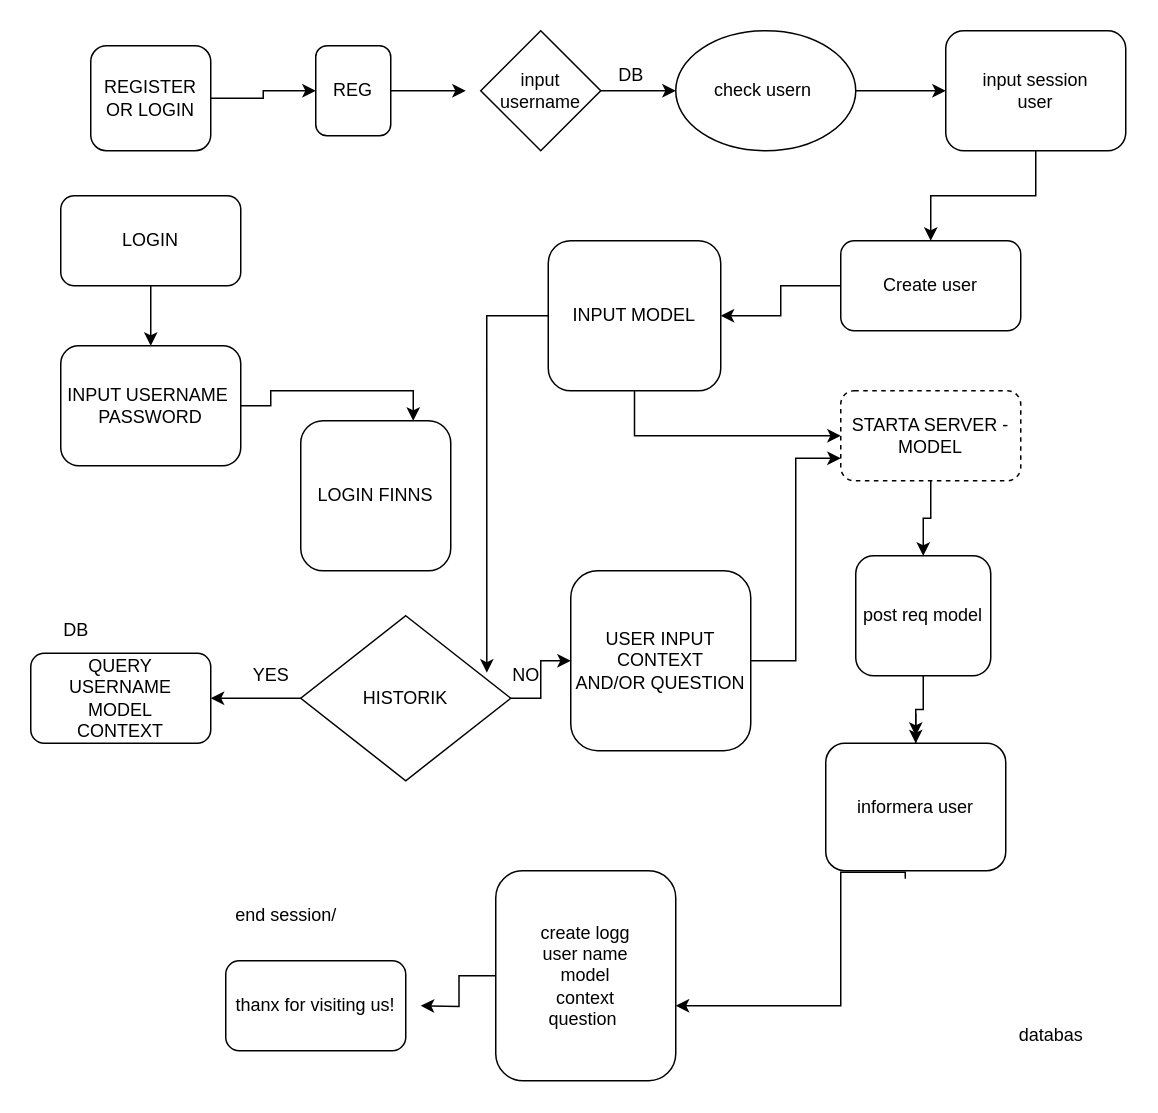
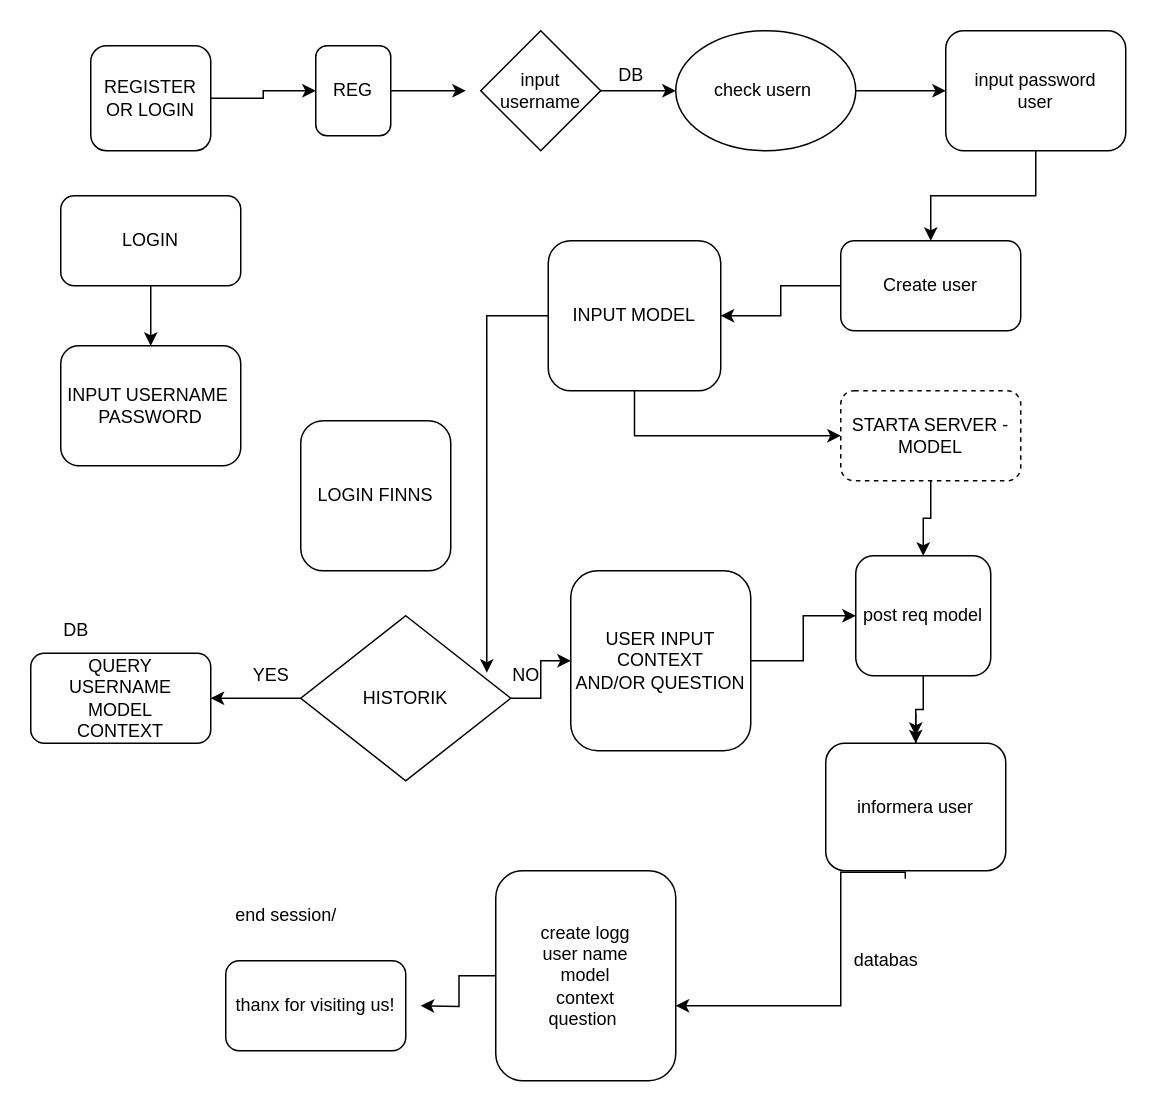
(1036, 91) -> (1036, 91)
(329, 391) -> none
(796, 543) -> (803, 623)
(1051, 1036) -> (886, 961)
